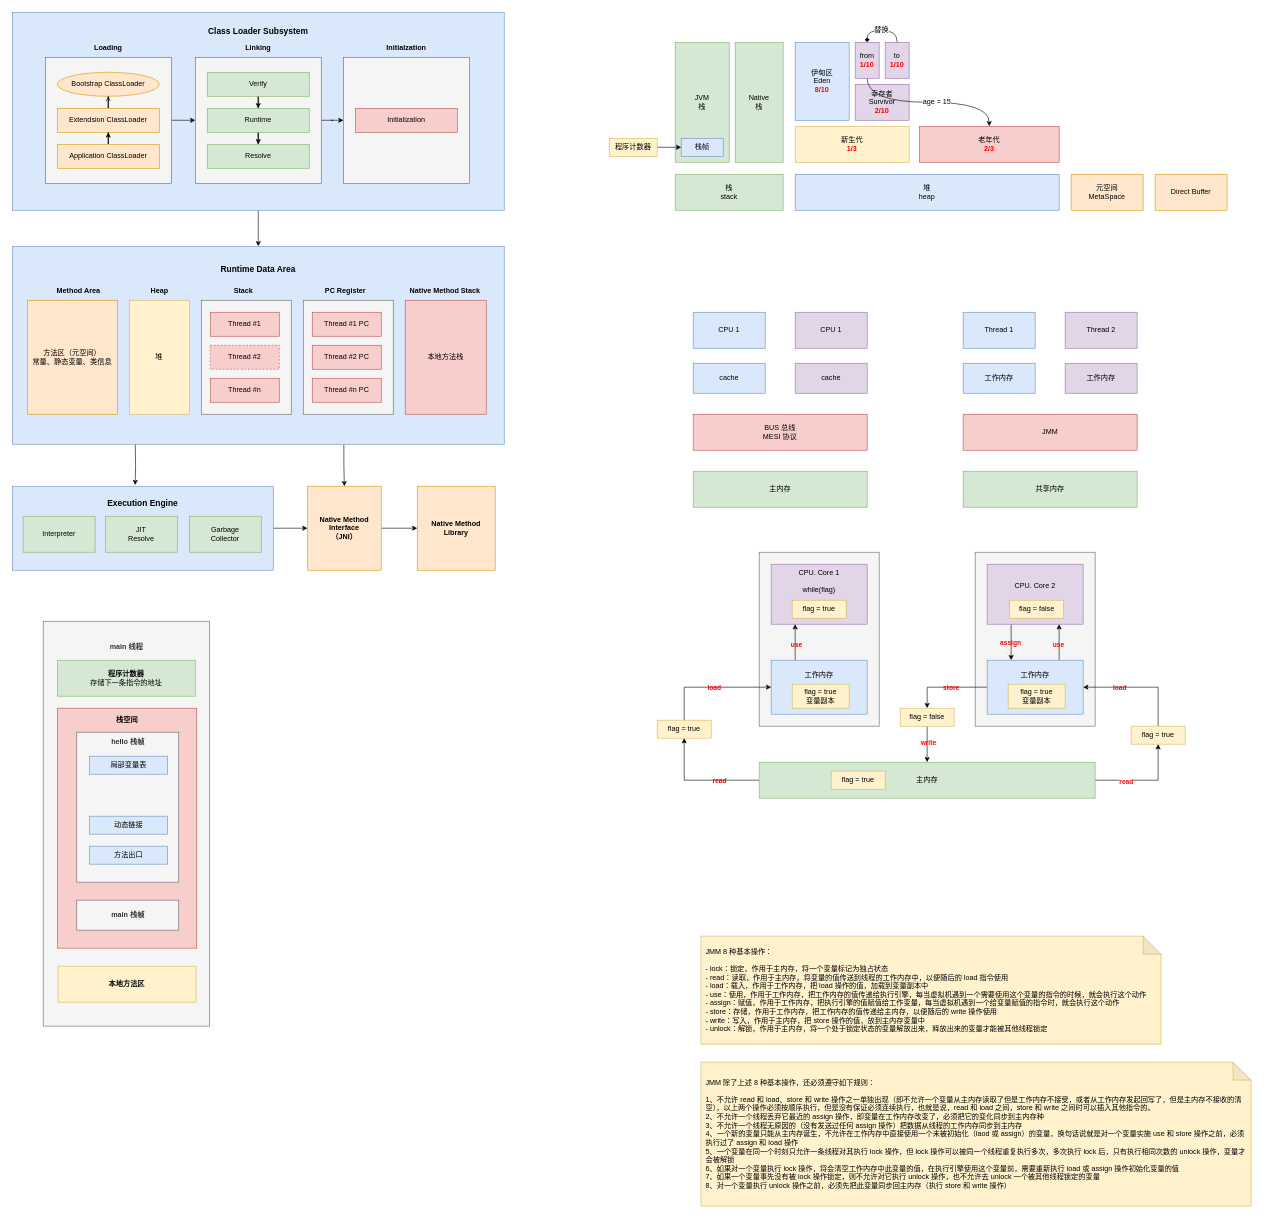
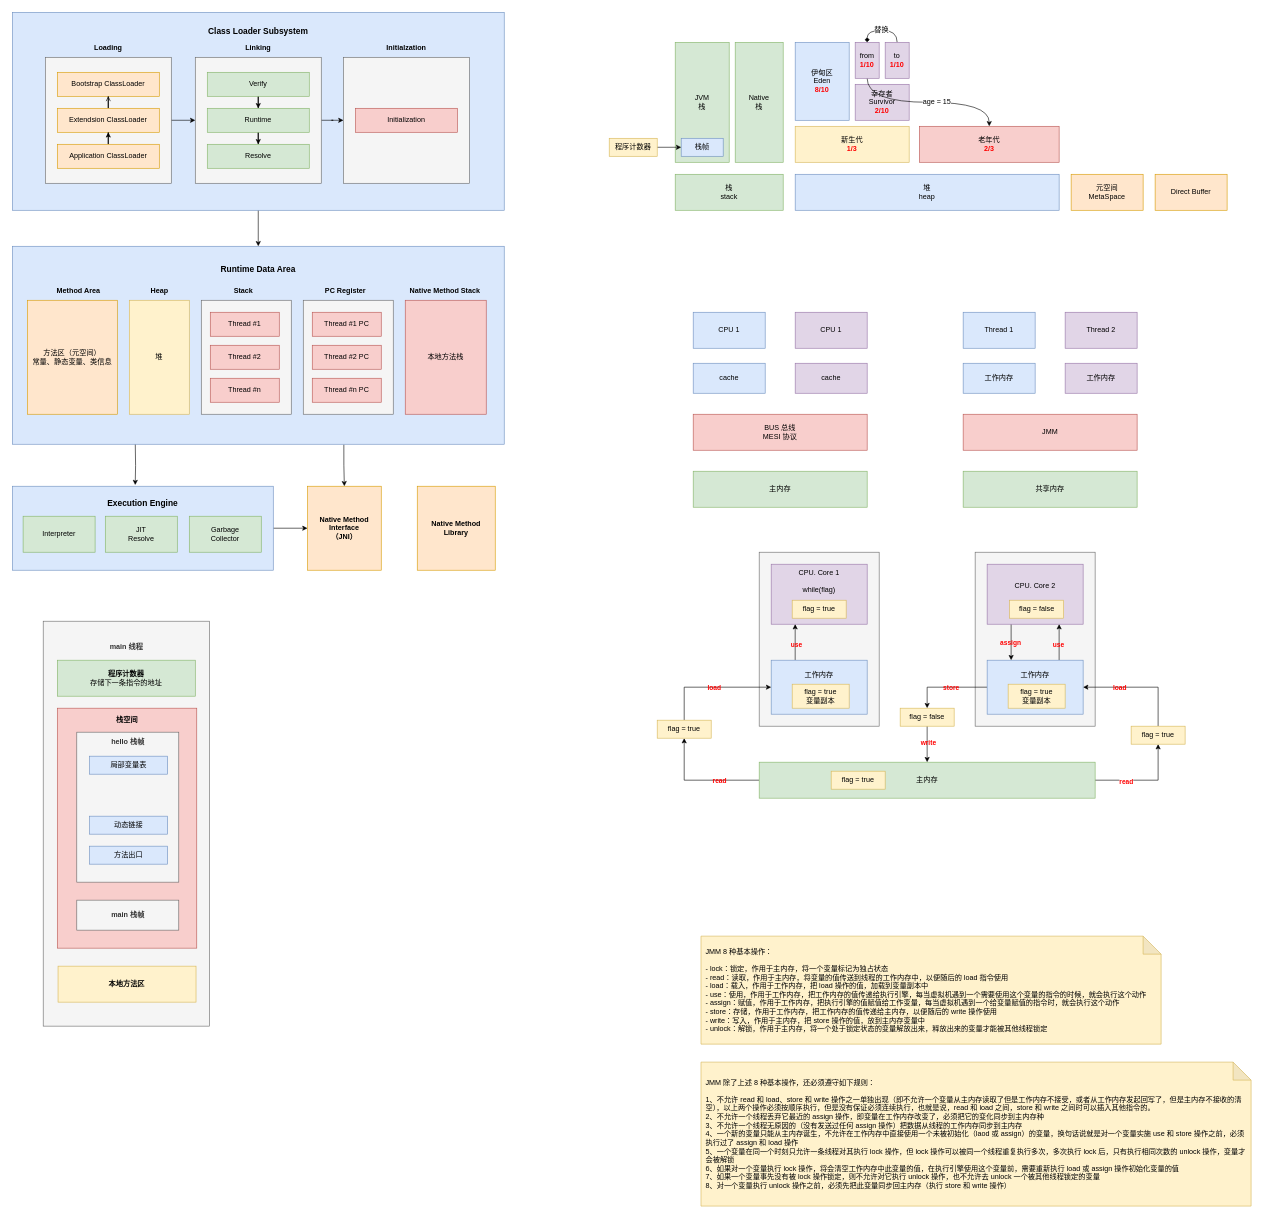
(108, 84) -> (108, 84)
(245, 357) -> (245, 357)
(411, 528) -> none
